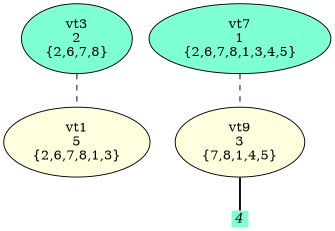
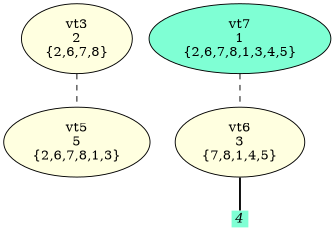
(77, 39) -> (77, 39)
(77, 142) -> (77, 142)
(240, 142) -> (240, 142)
